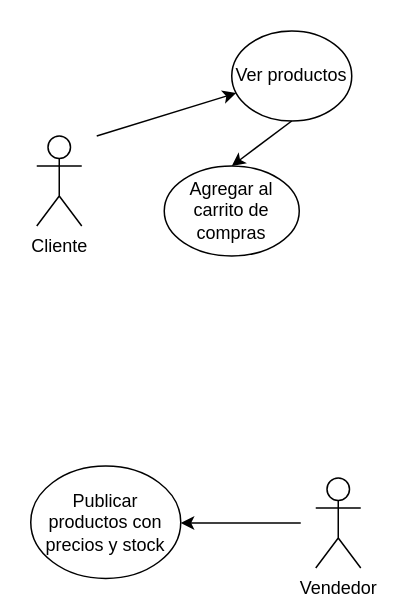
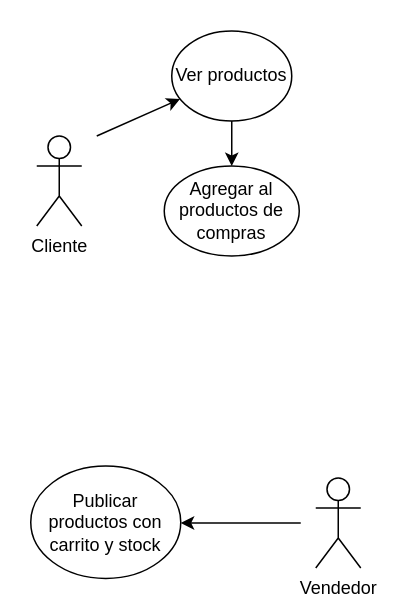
(292, 76) -> (232, 76)
(232, 211) -> (232, 211)
(106, 523) -> (106, 523)
